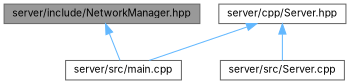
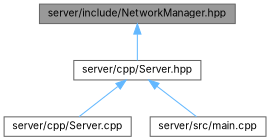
(115, 47) -> (137, 47)
(282, 70) -> (68, 127)
